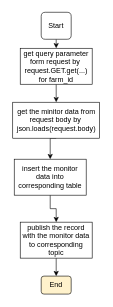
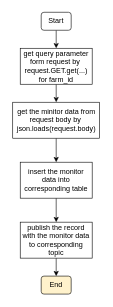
(56, 26) -> (56, 21)
(50, 177) -> (56, 180)
